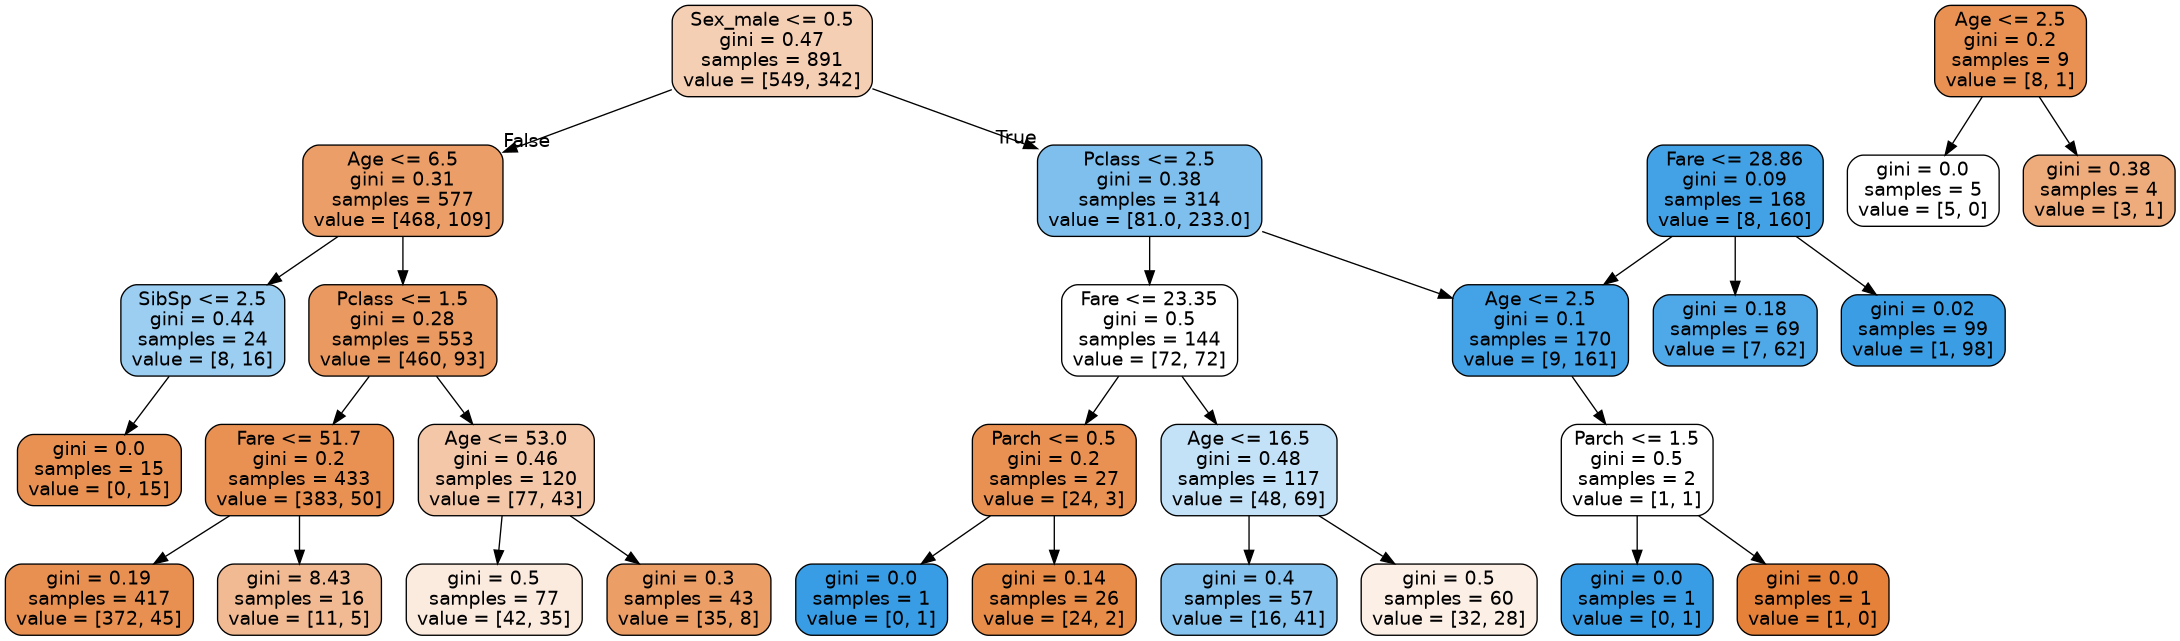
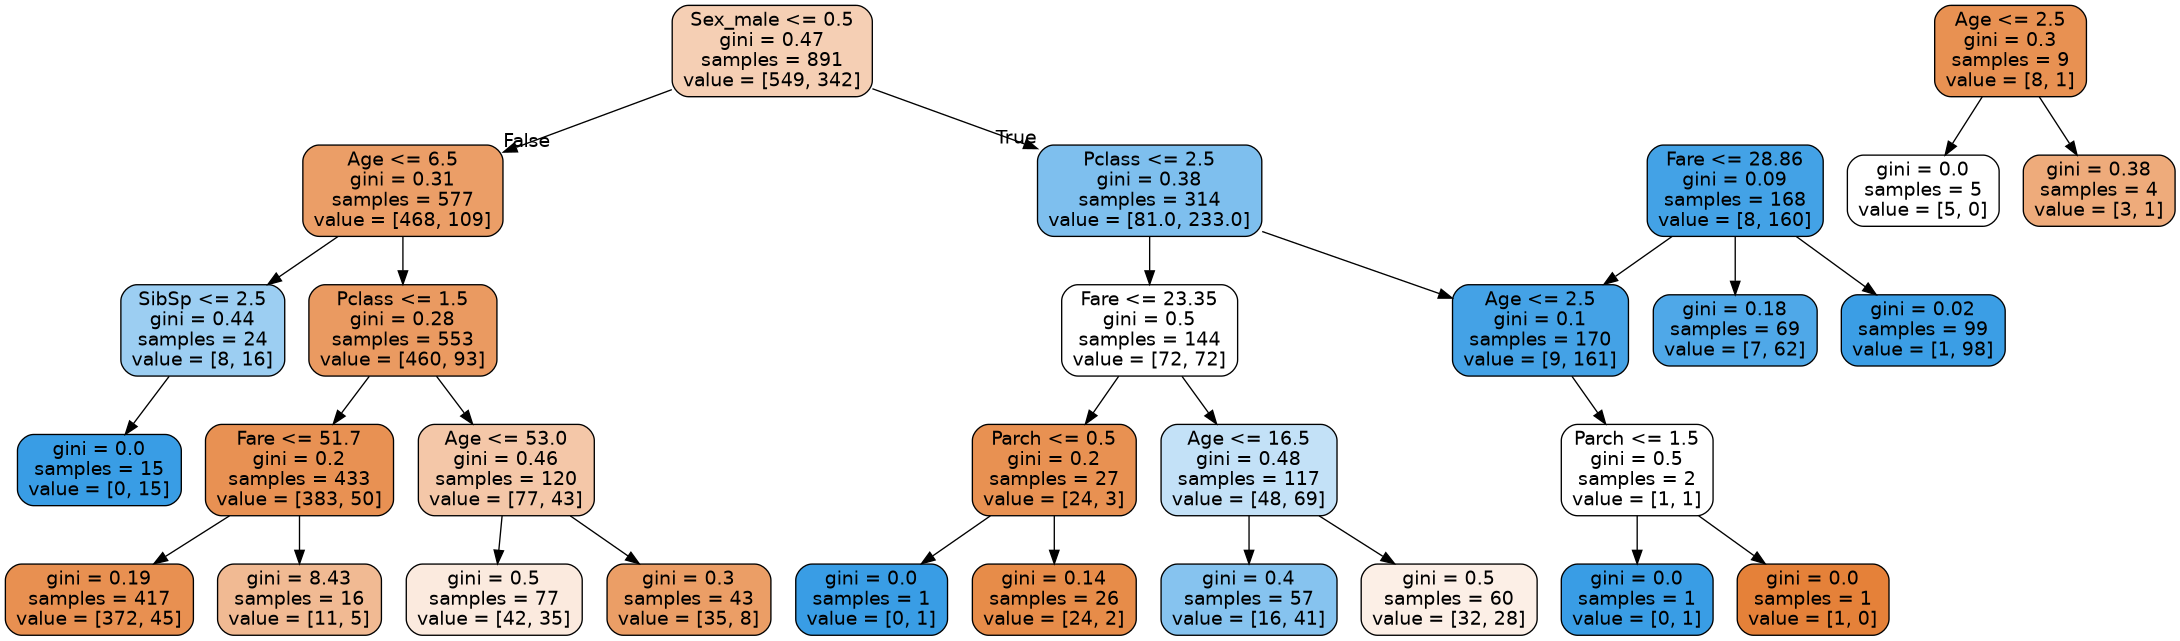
(2011, 51) -> (2011, 51)
(99, 470) -> (99, 470)
